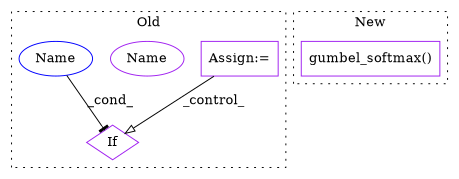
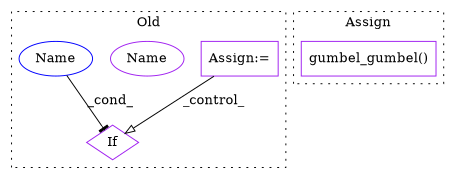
(371, 23) -> (369, 23)
(371, 59) -> (369, 59)
